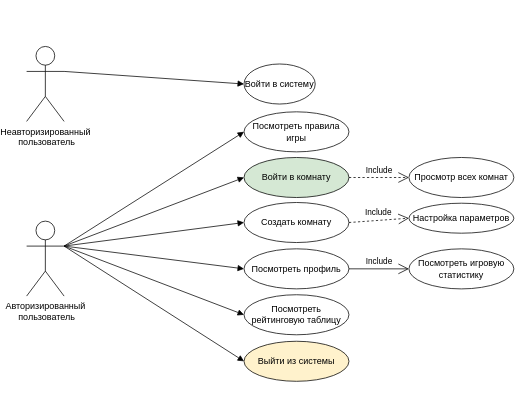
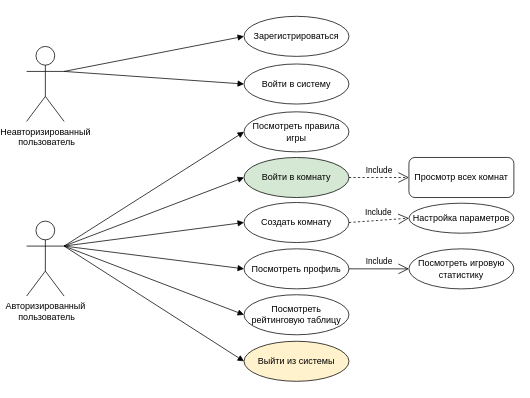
none -> (297, 36)
none -> (153, 54)
(280, 84) -> (297, 84)
(462, 177) -> (462, 177)
